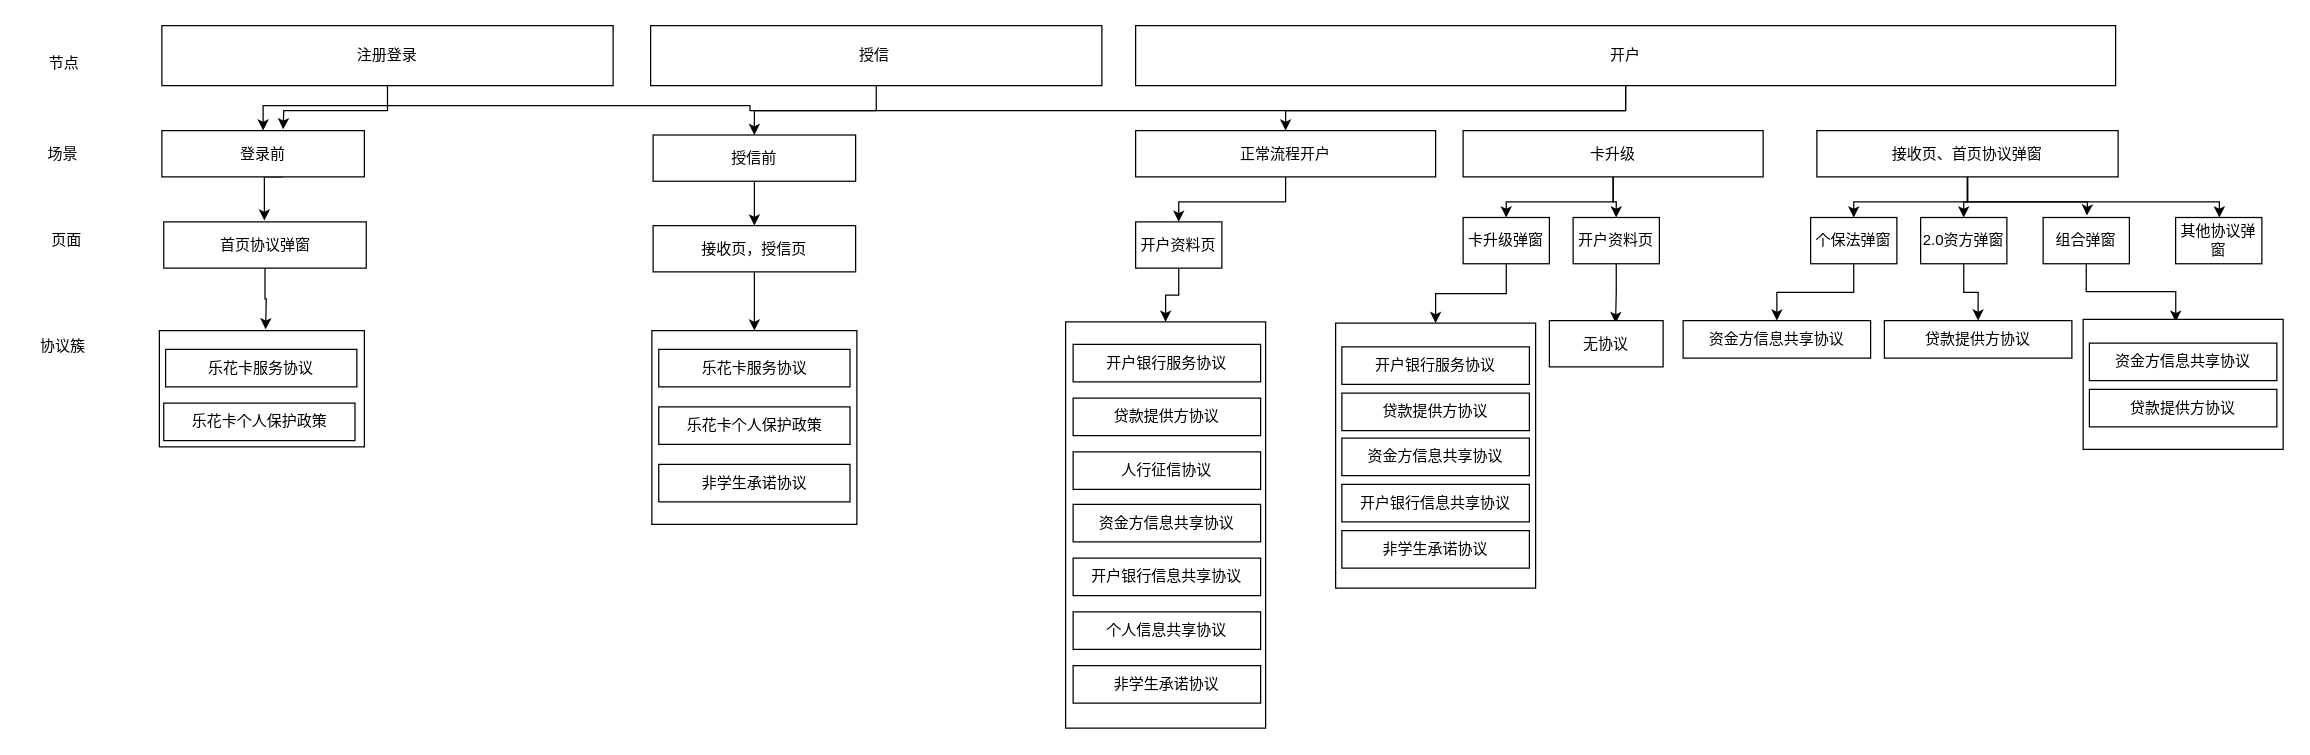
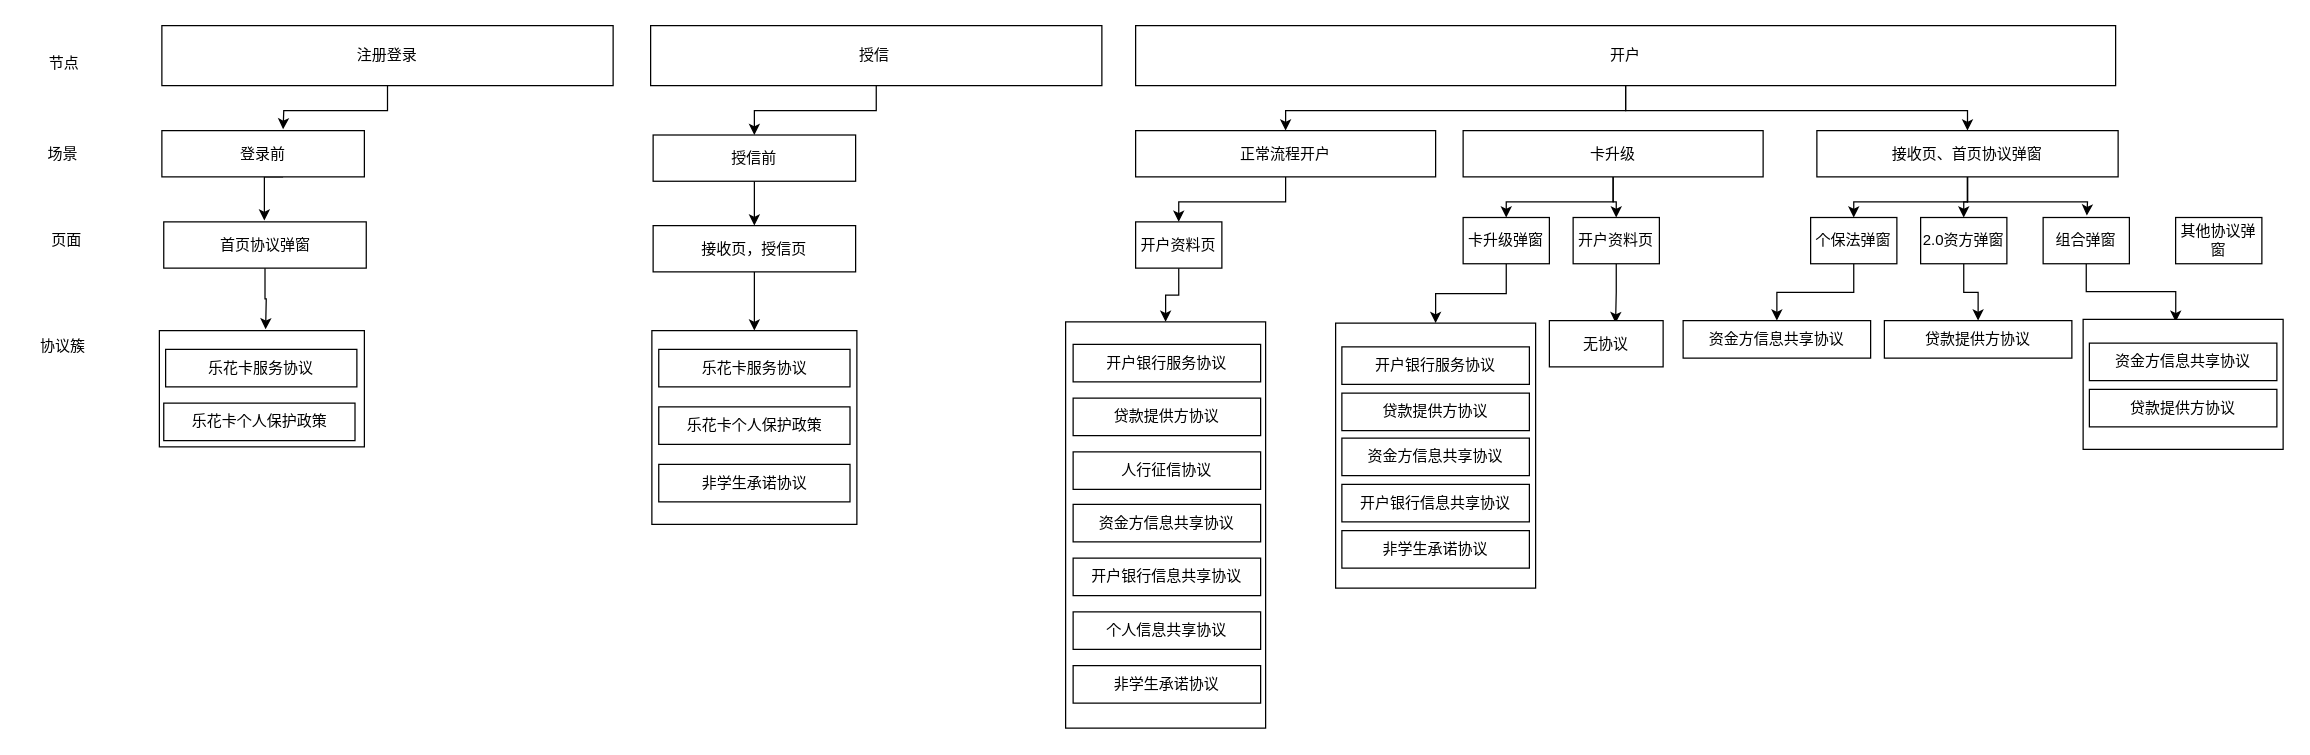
(502, 106) -> (1802, 111)
(2158, 202) -> none
